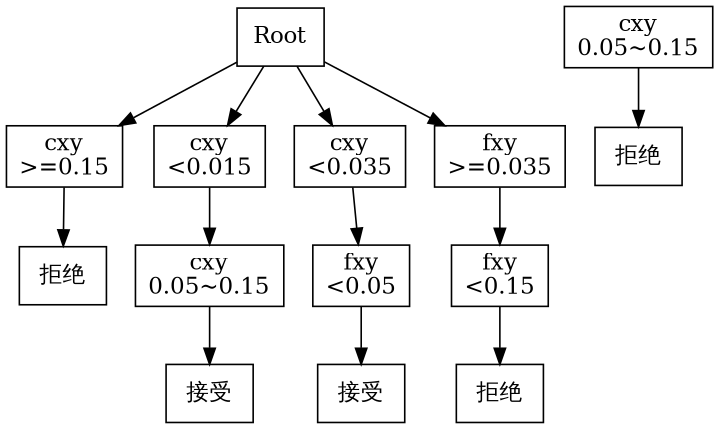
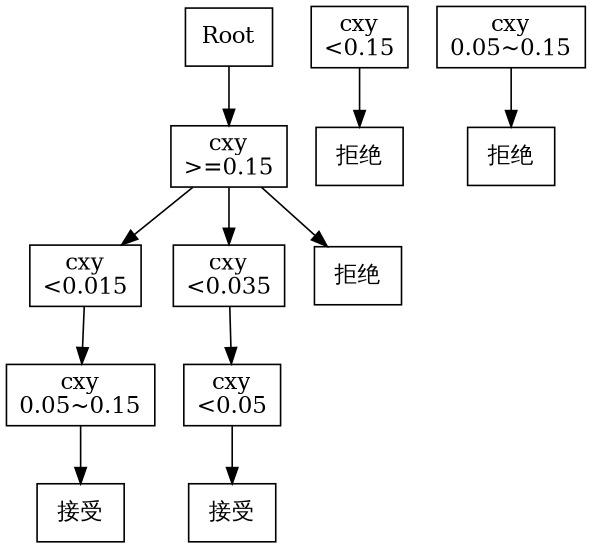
(250, 89) -> (164, 211)
(311, 89) -> (229, 208)
(500, 156) -> none
(361, 276) -> (232, 395)
(500, 276) -> (360, 37)
